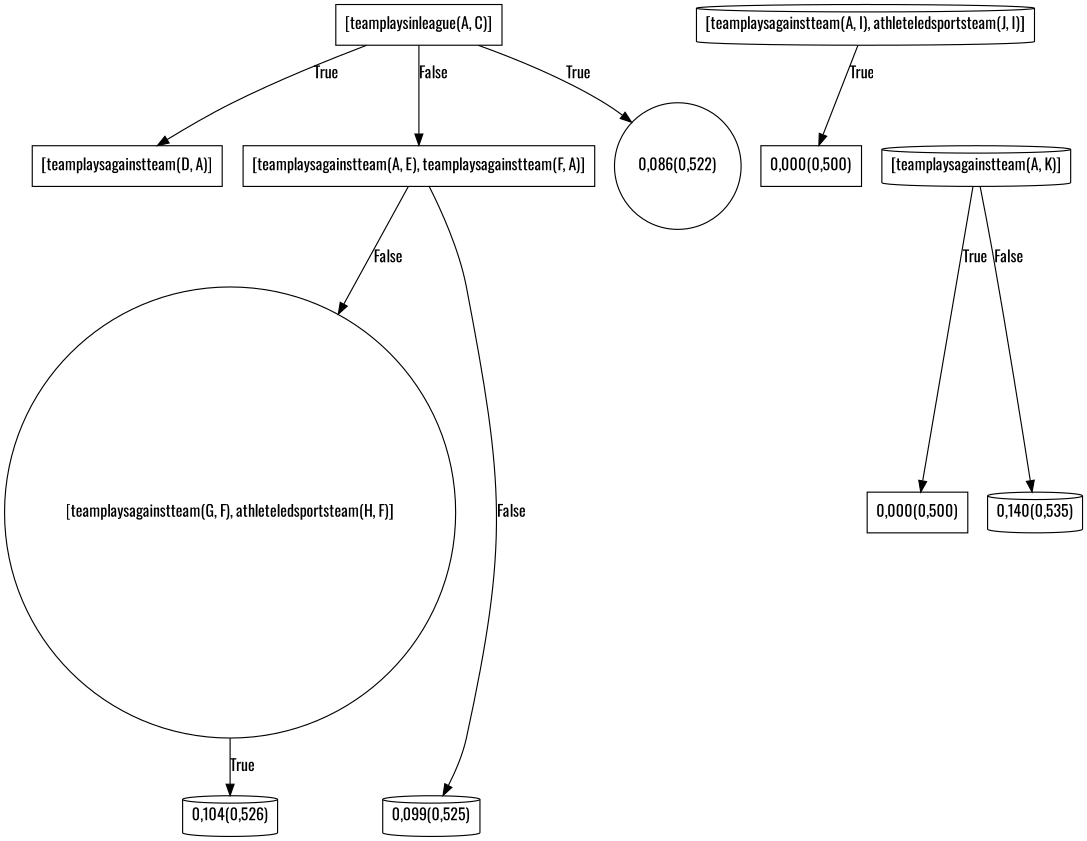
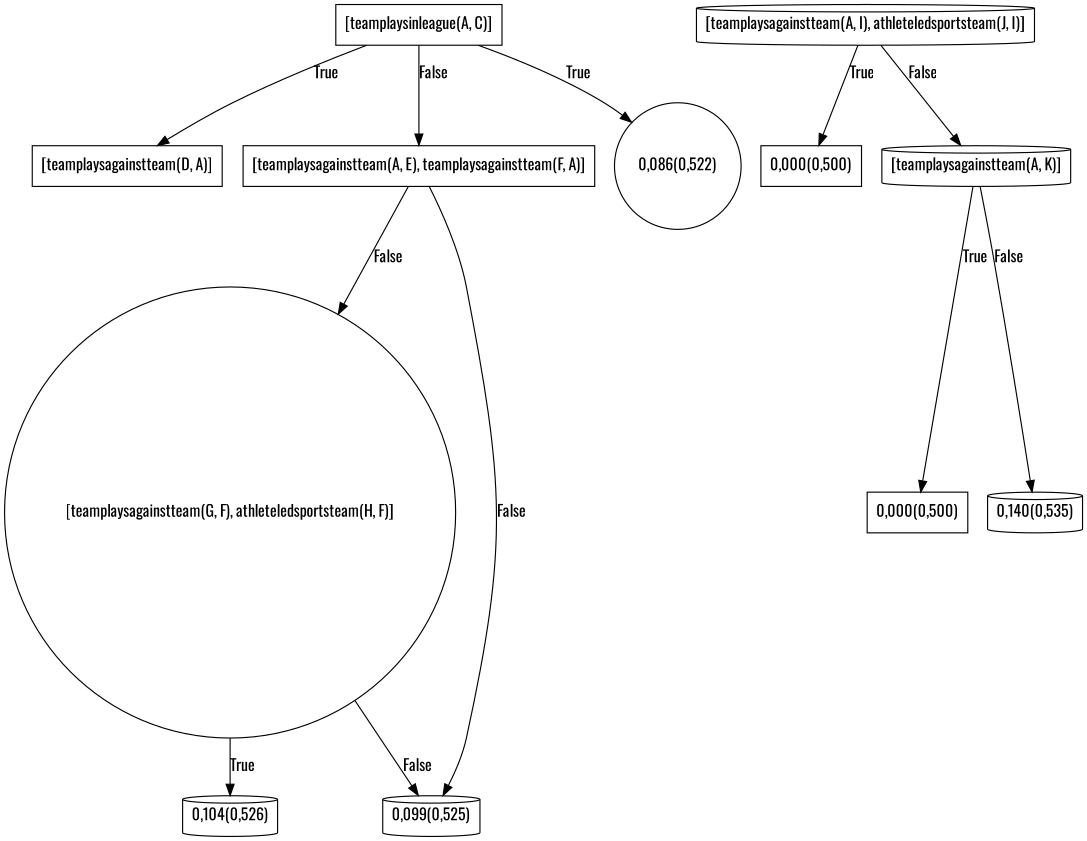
none -> (917, 91)
none -> (383, 743)
